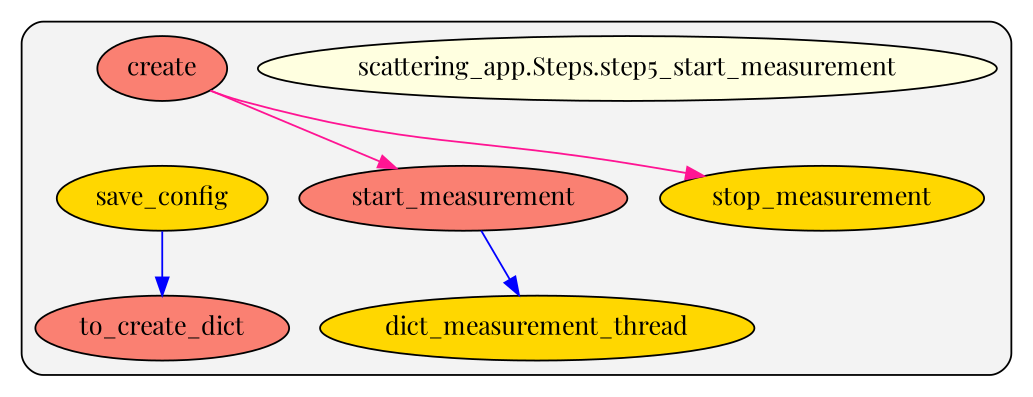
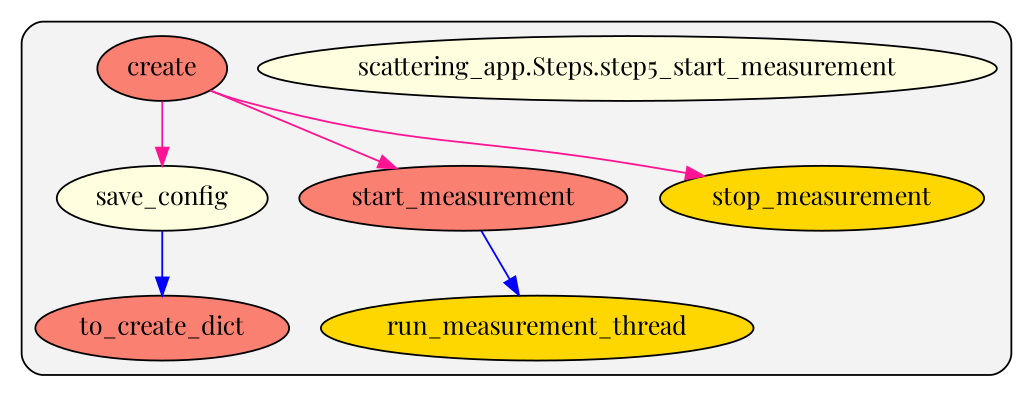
none -> (162, 125)
(162, 198) -> (162, 198)
(537, 328) -> (537, 328)
